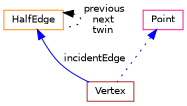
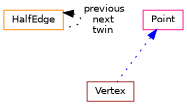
(61, 65) -> none
